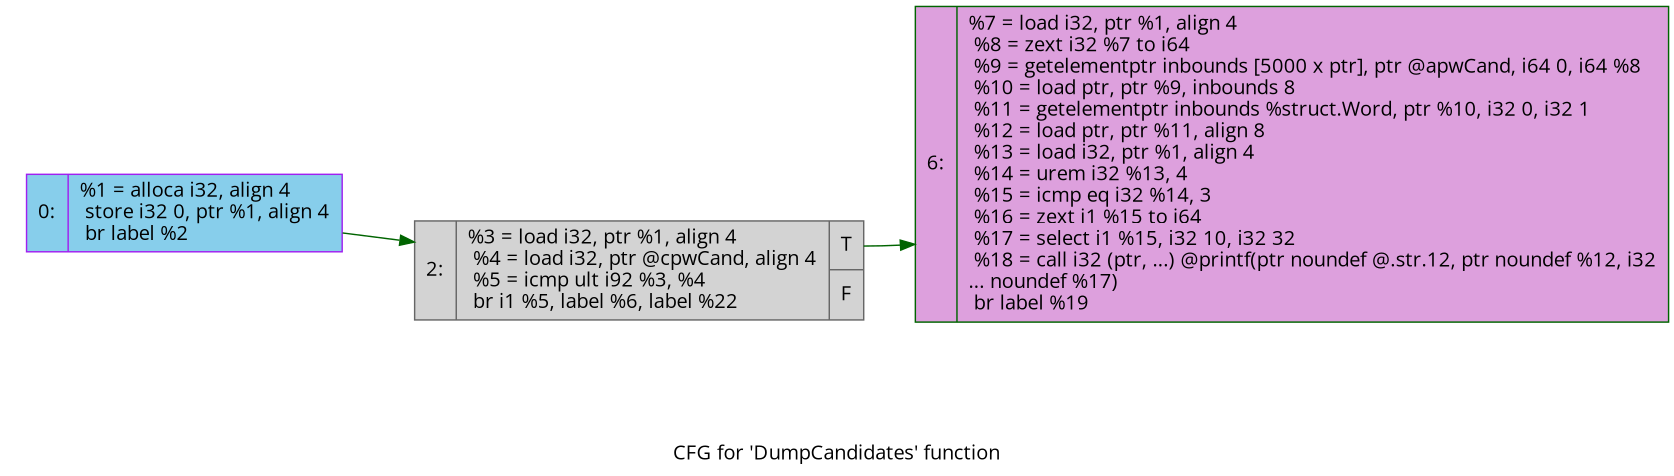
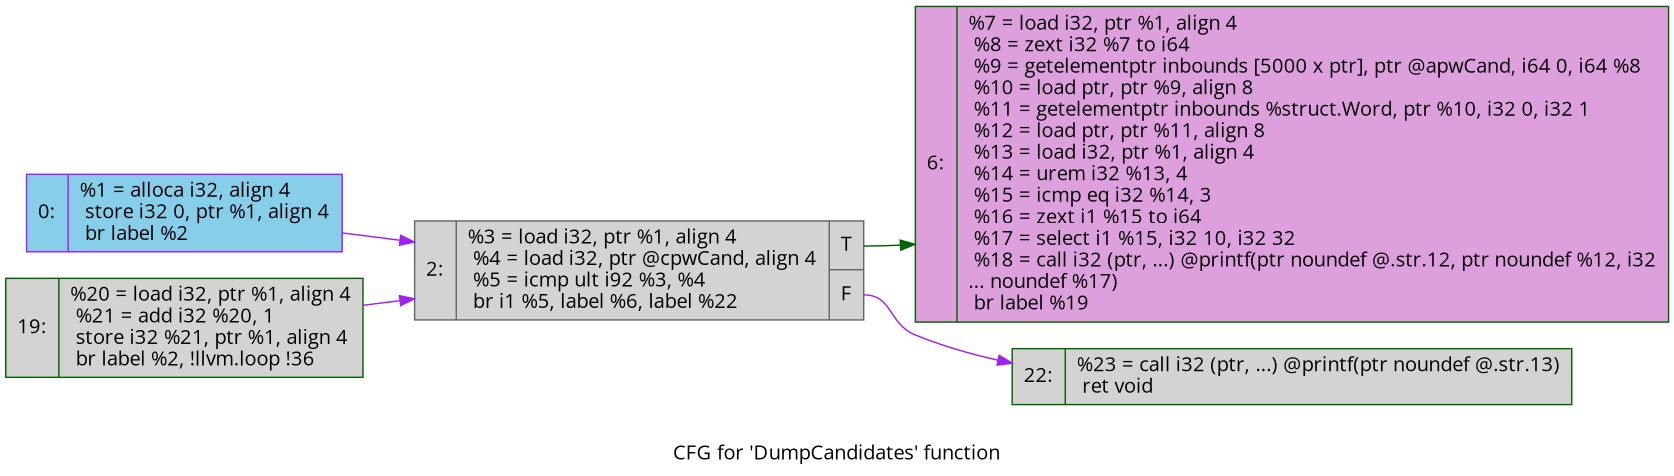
(1133, 88) -> (1111, 88)
(371, 237) -> (371, 237)
none -> (184, 328)
none -> (1292, 377)
